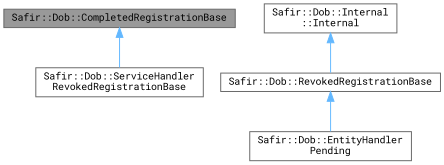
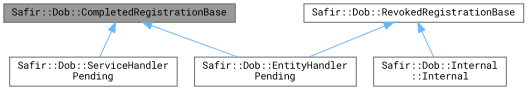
none -> (195, 41)
(331, 58) -> (428, 44)
(120, 82) -> (93, 72)
